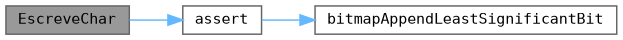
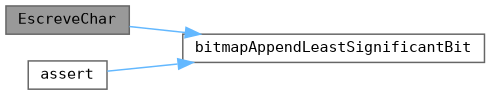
(149, 20) -> (157, 30)
